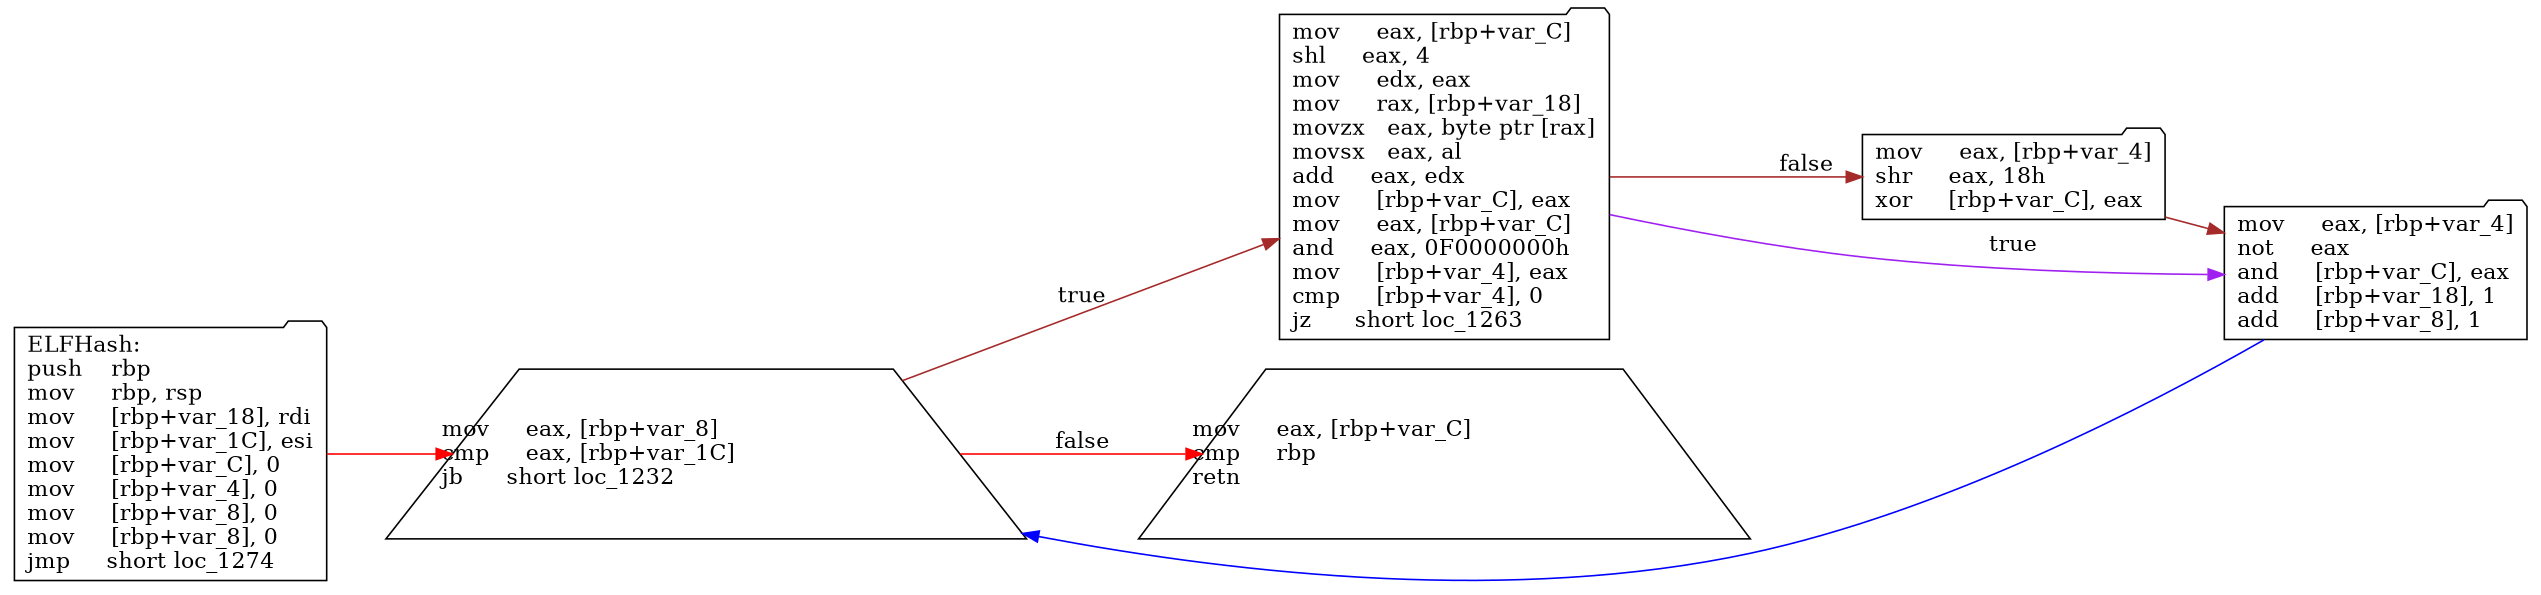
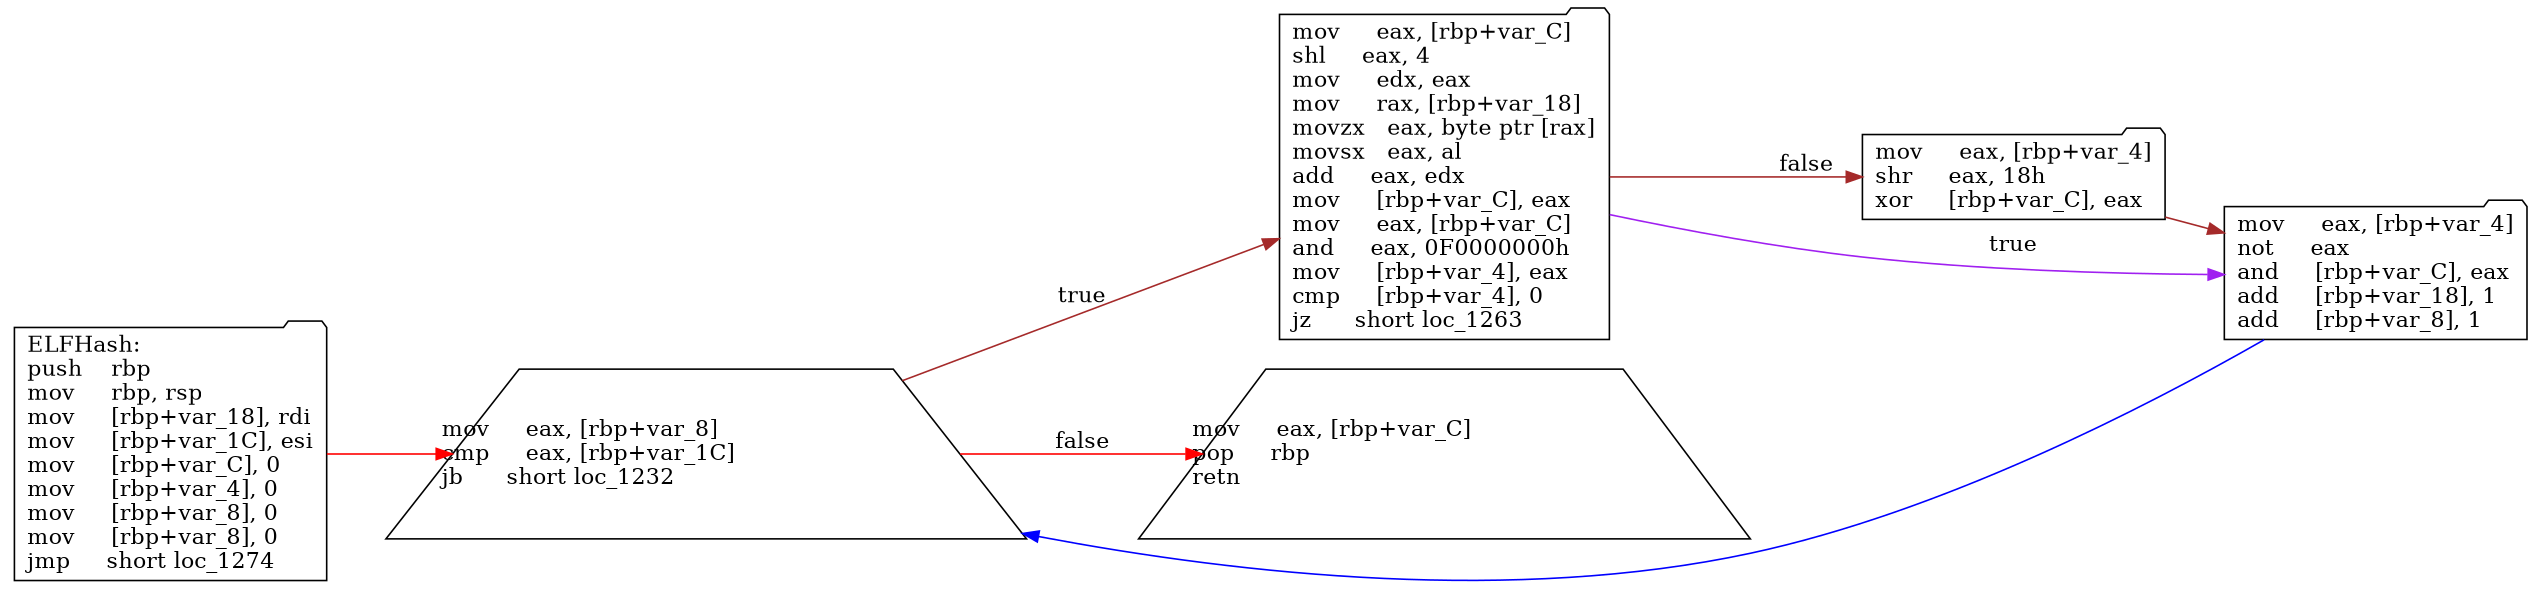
(1444, 454) -> (1444, 454)
